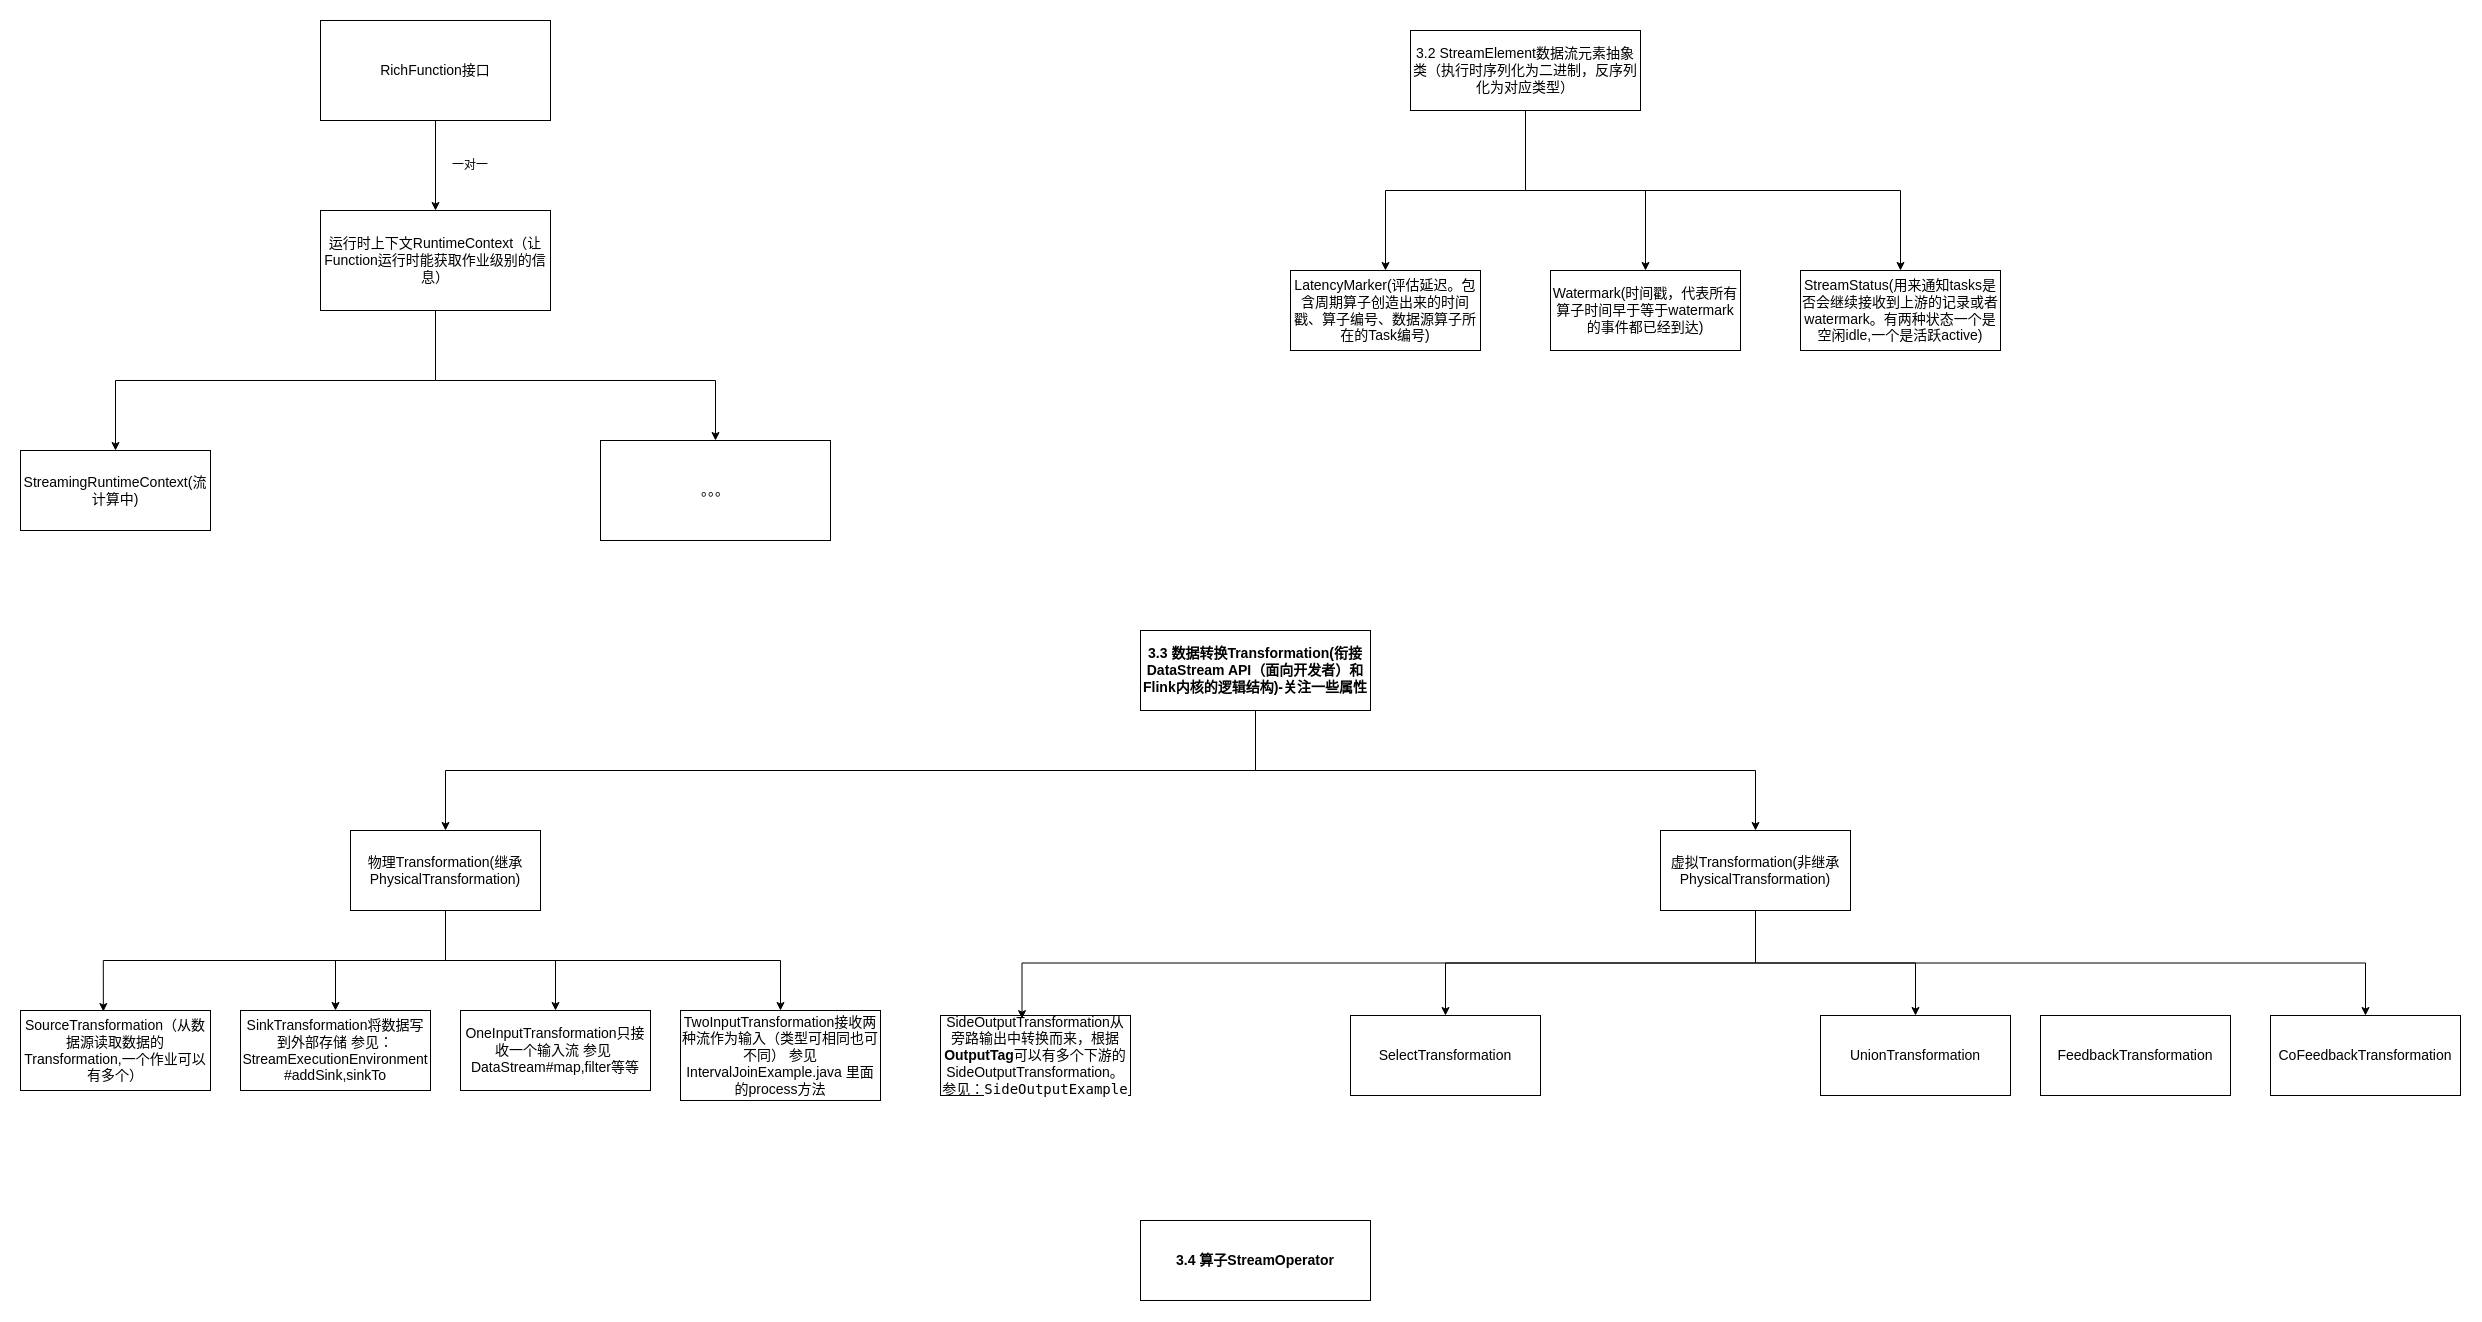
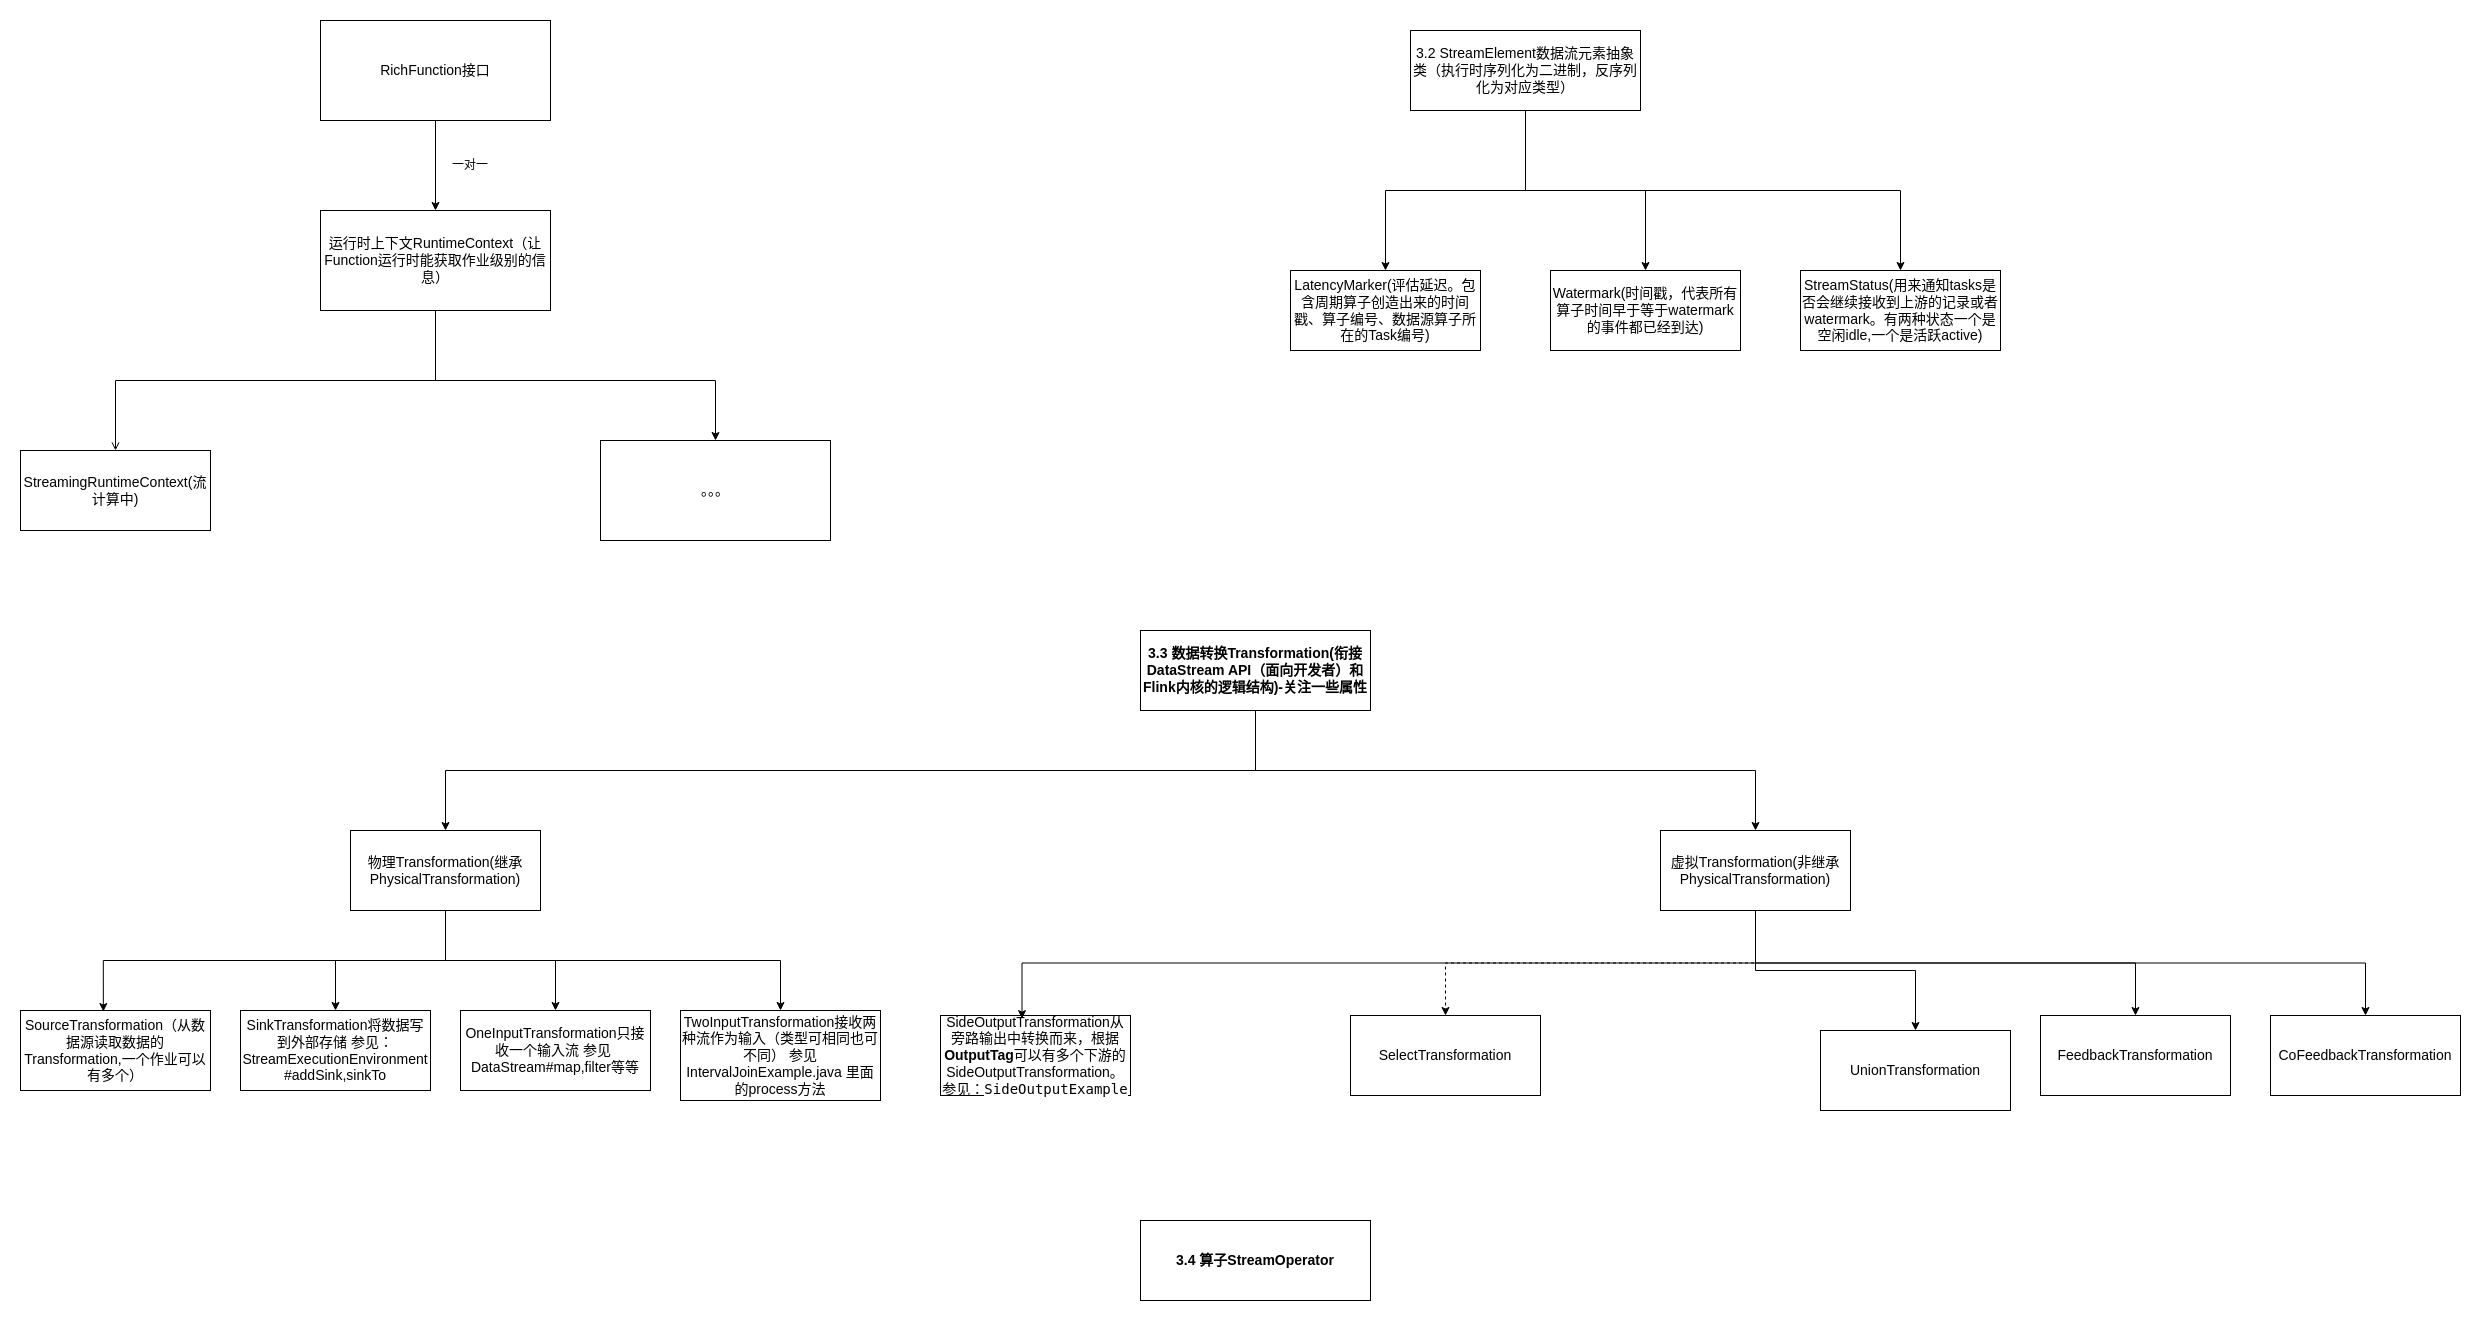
(116, 442) -> (116, 443)
(1446, 987) -> (1446, 987)
none -> (2136, 987)
(1916, 1056) -> (1916, 1071)
